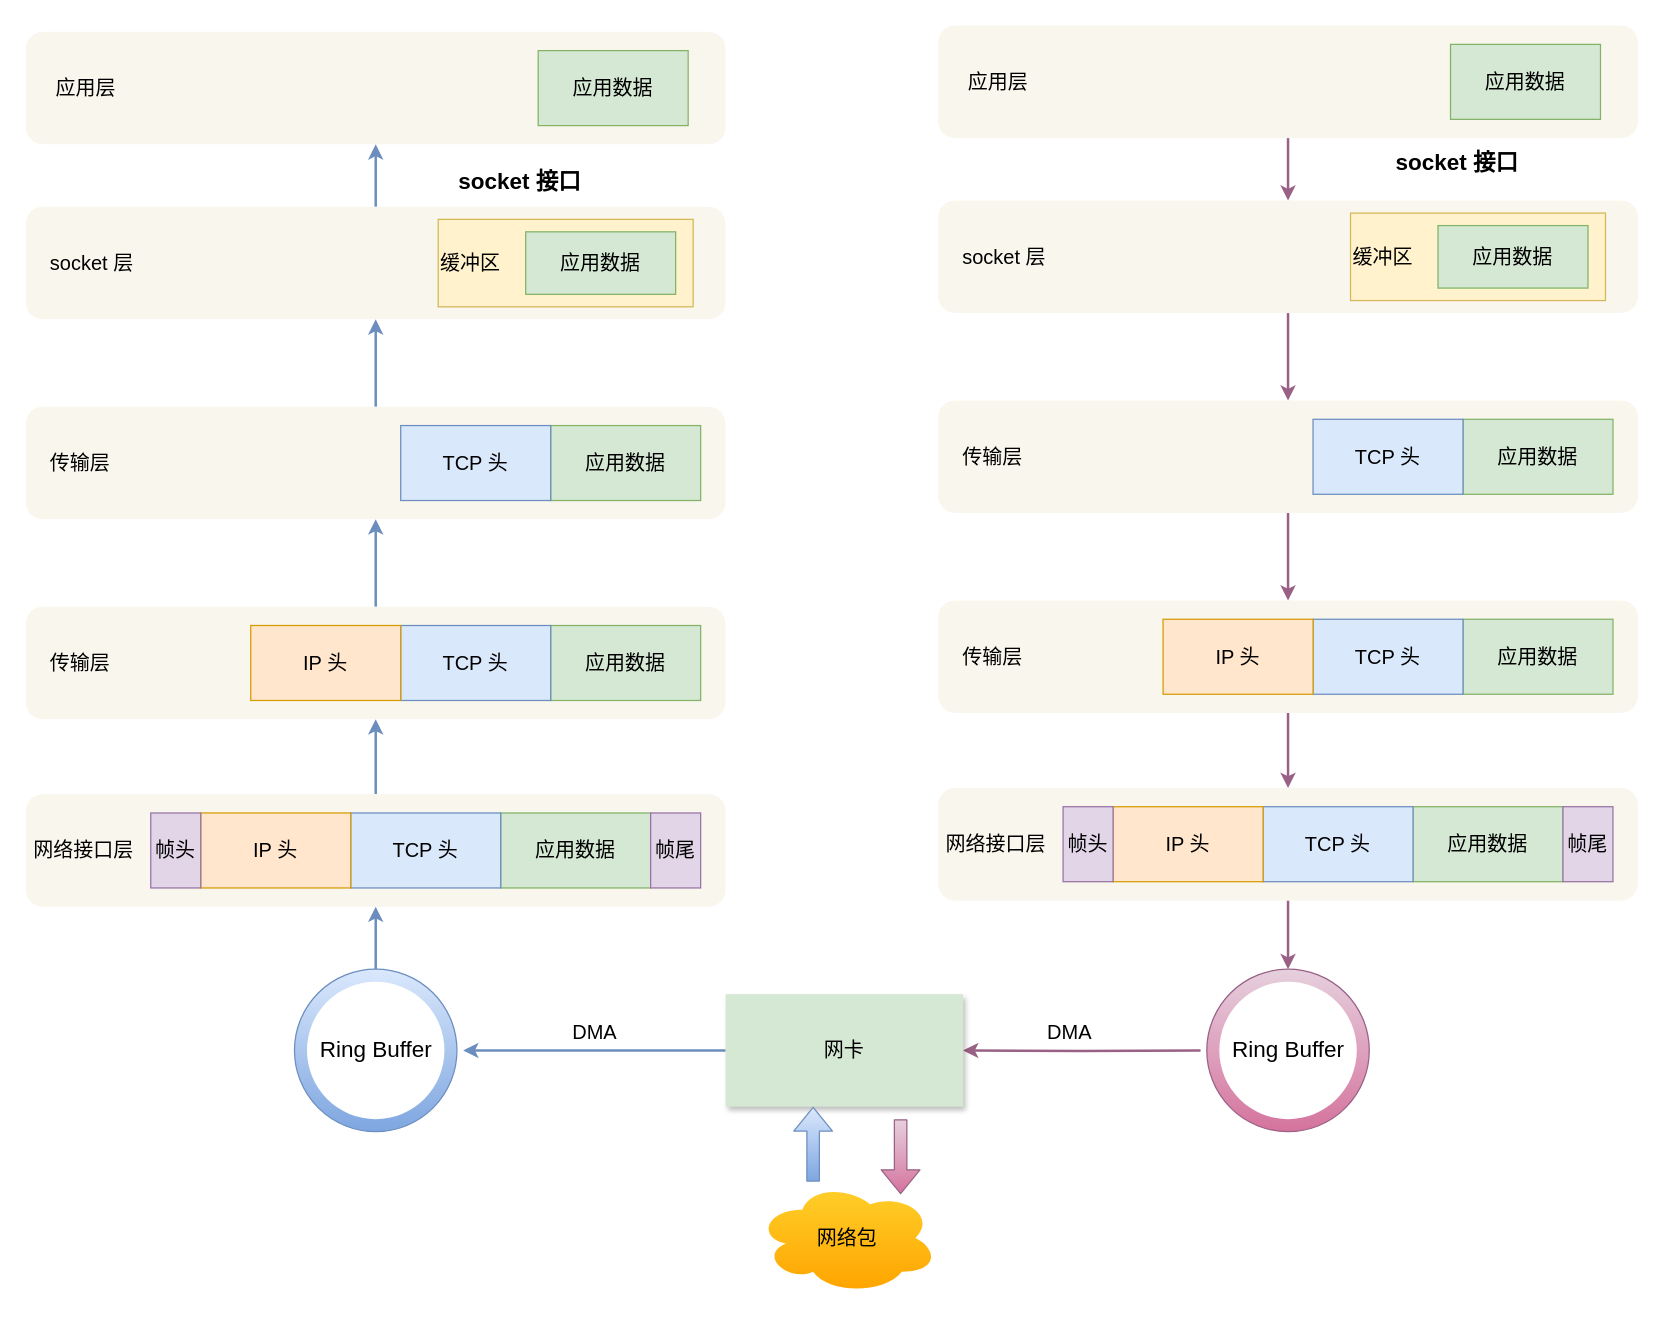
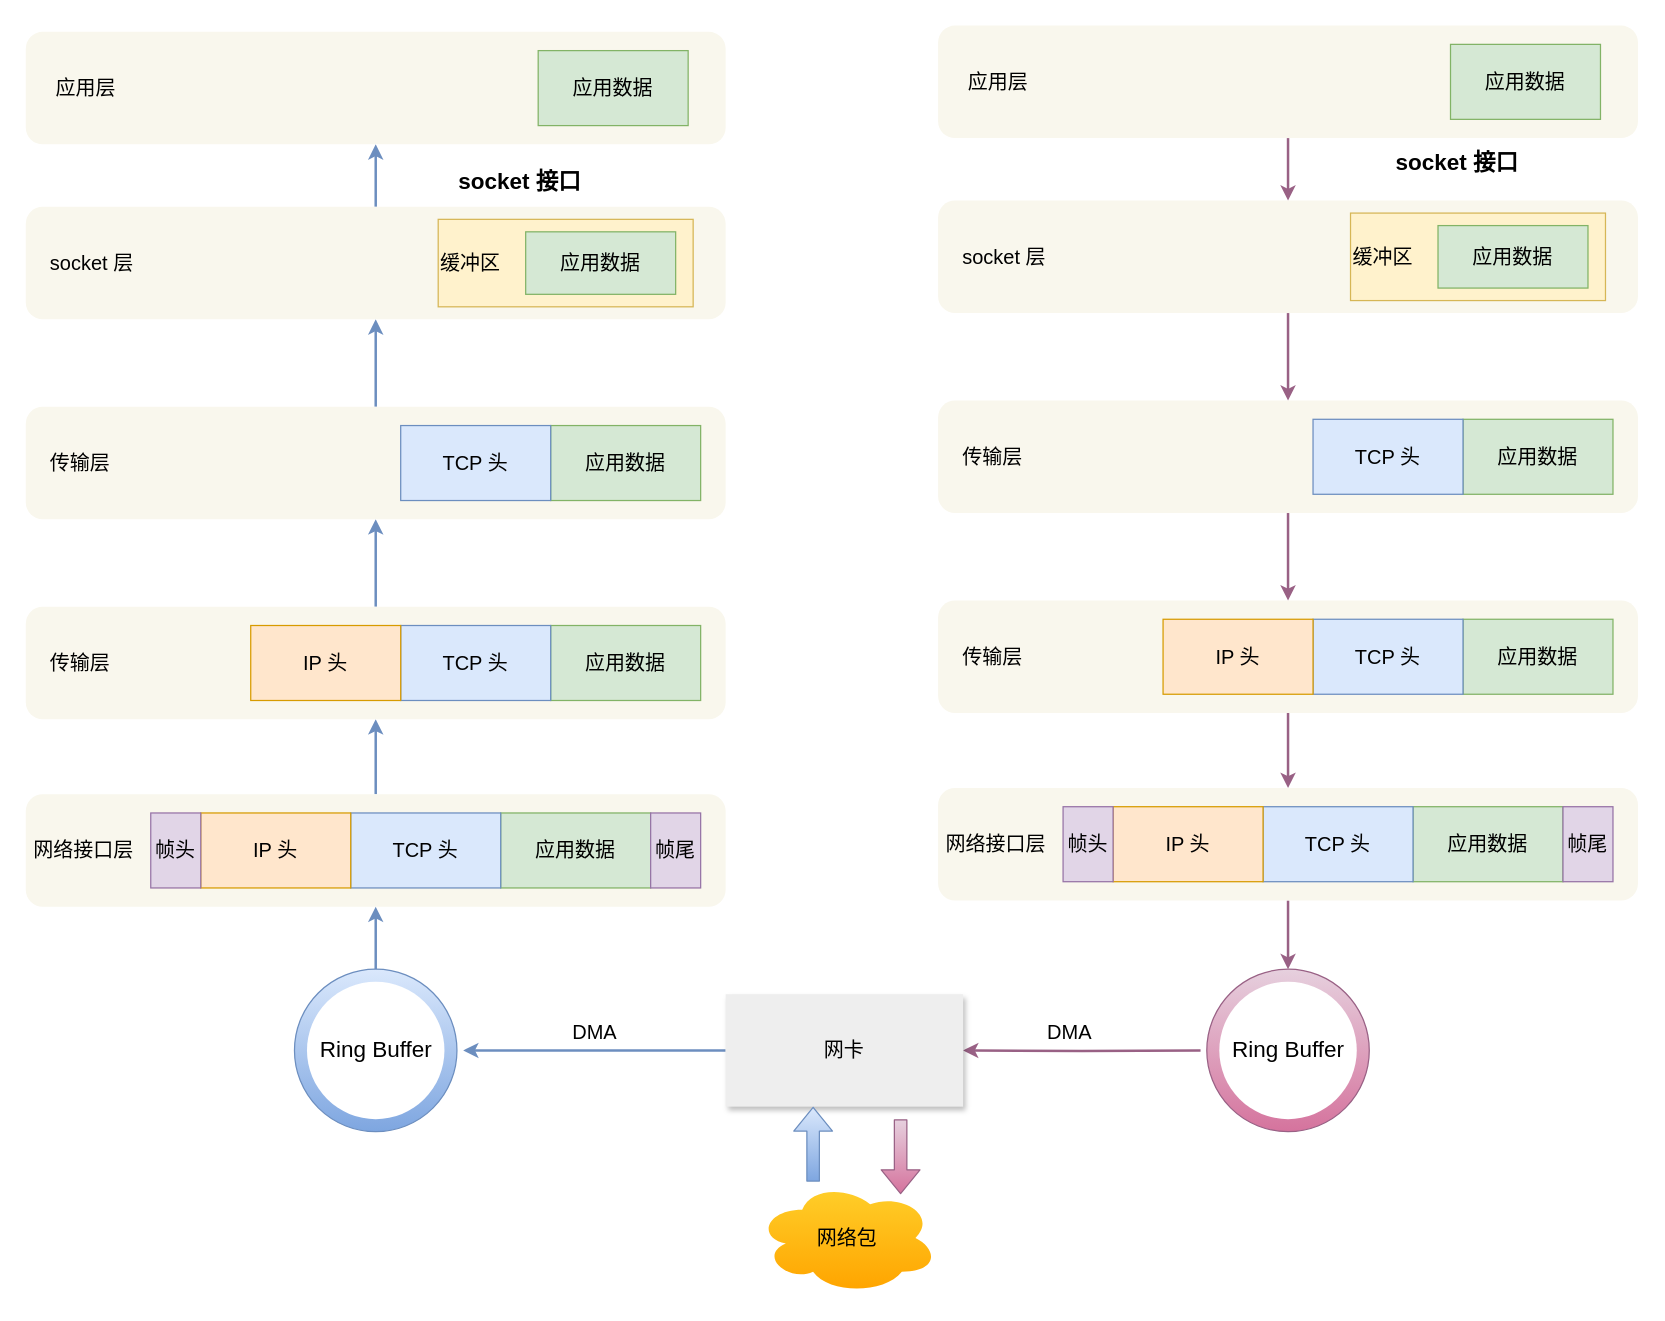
(844, 1051) -> (844, 1051)
